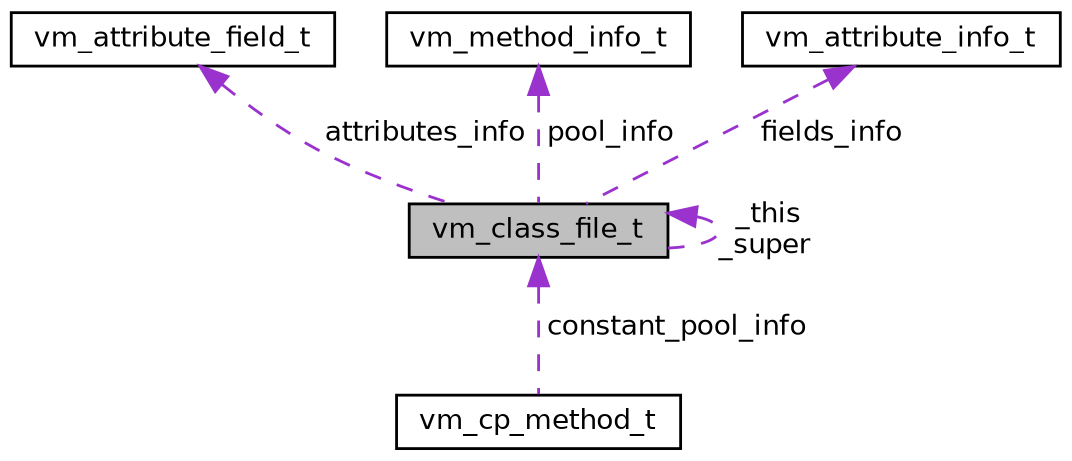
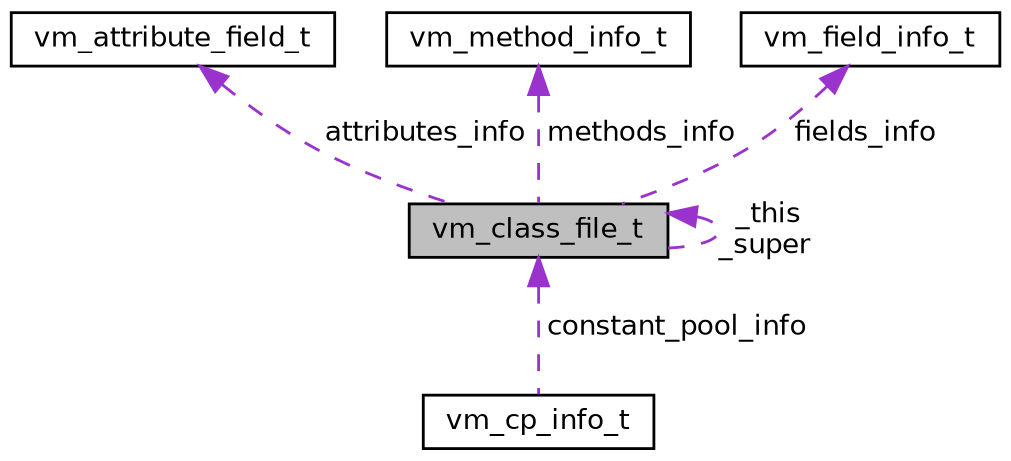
(901, 39) -> (870, 39)
(608, 134) -> (637, 134)
(539, 422) -> (539, 422)
